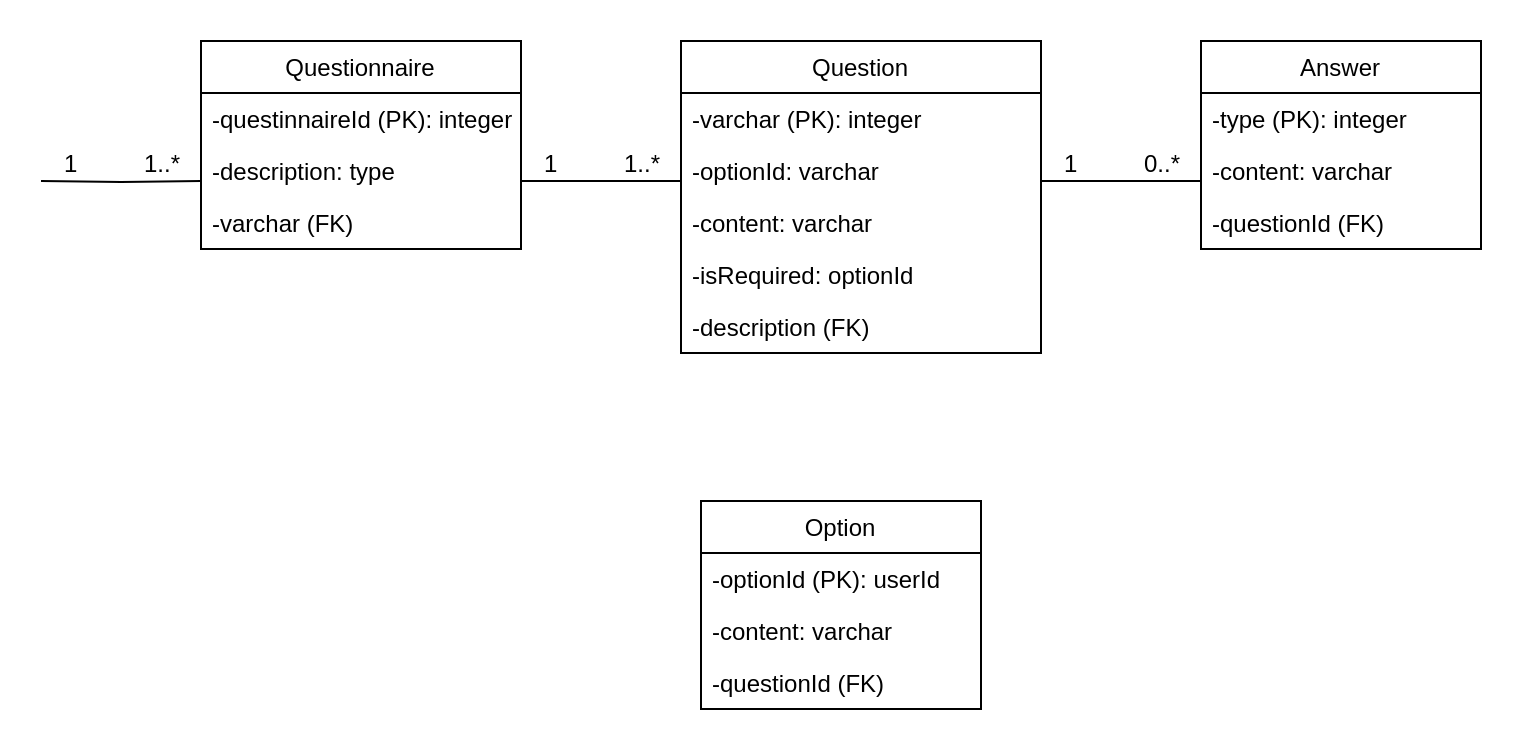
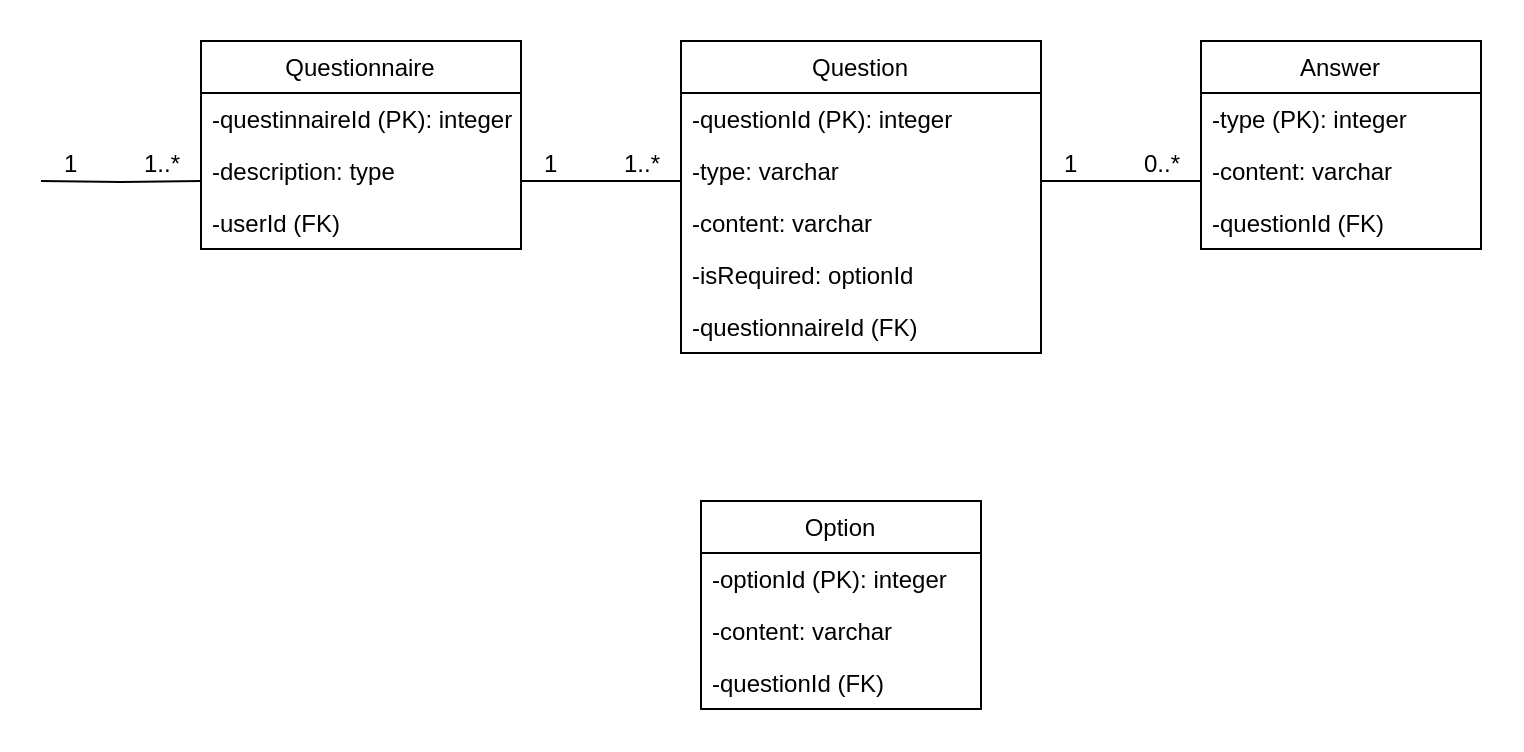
(827, 120) -> (844, 120)
(804, 172) -> (780, 172)
(296, 224) -> (290, 224)
(797, 328) -> (824, 328)
(847, 580) -> (851, 580)
